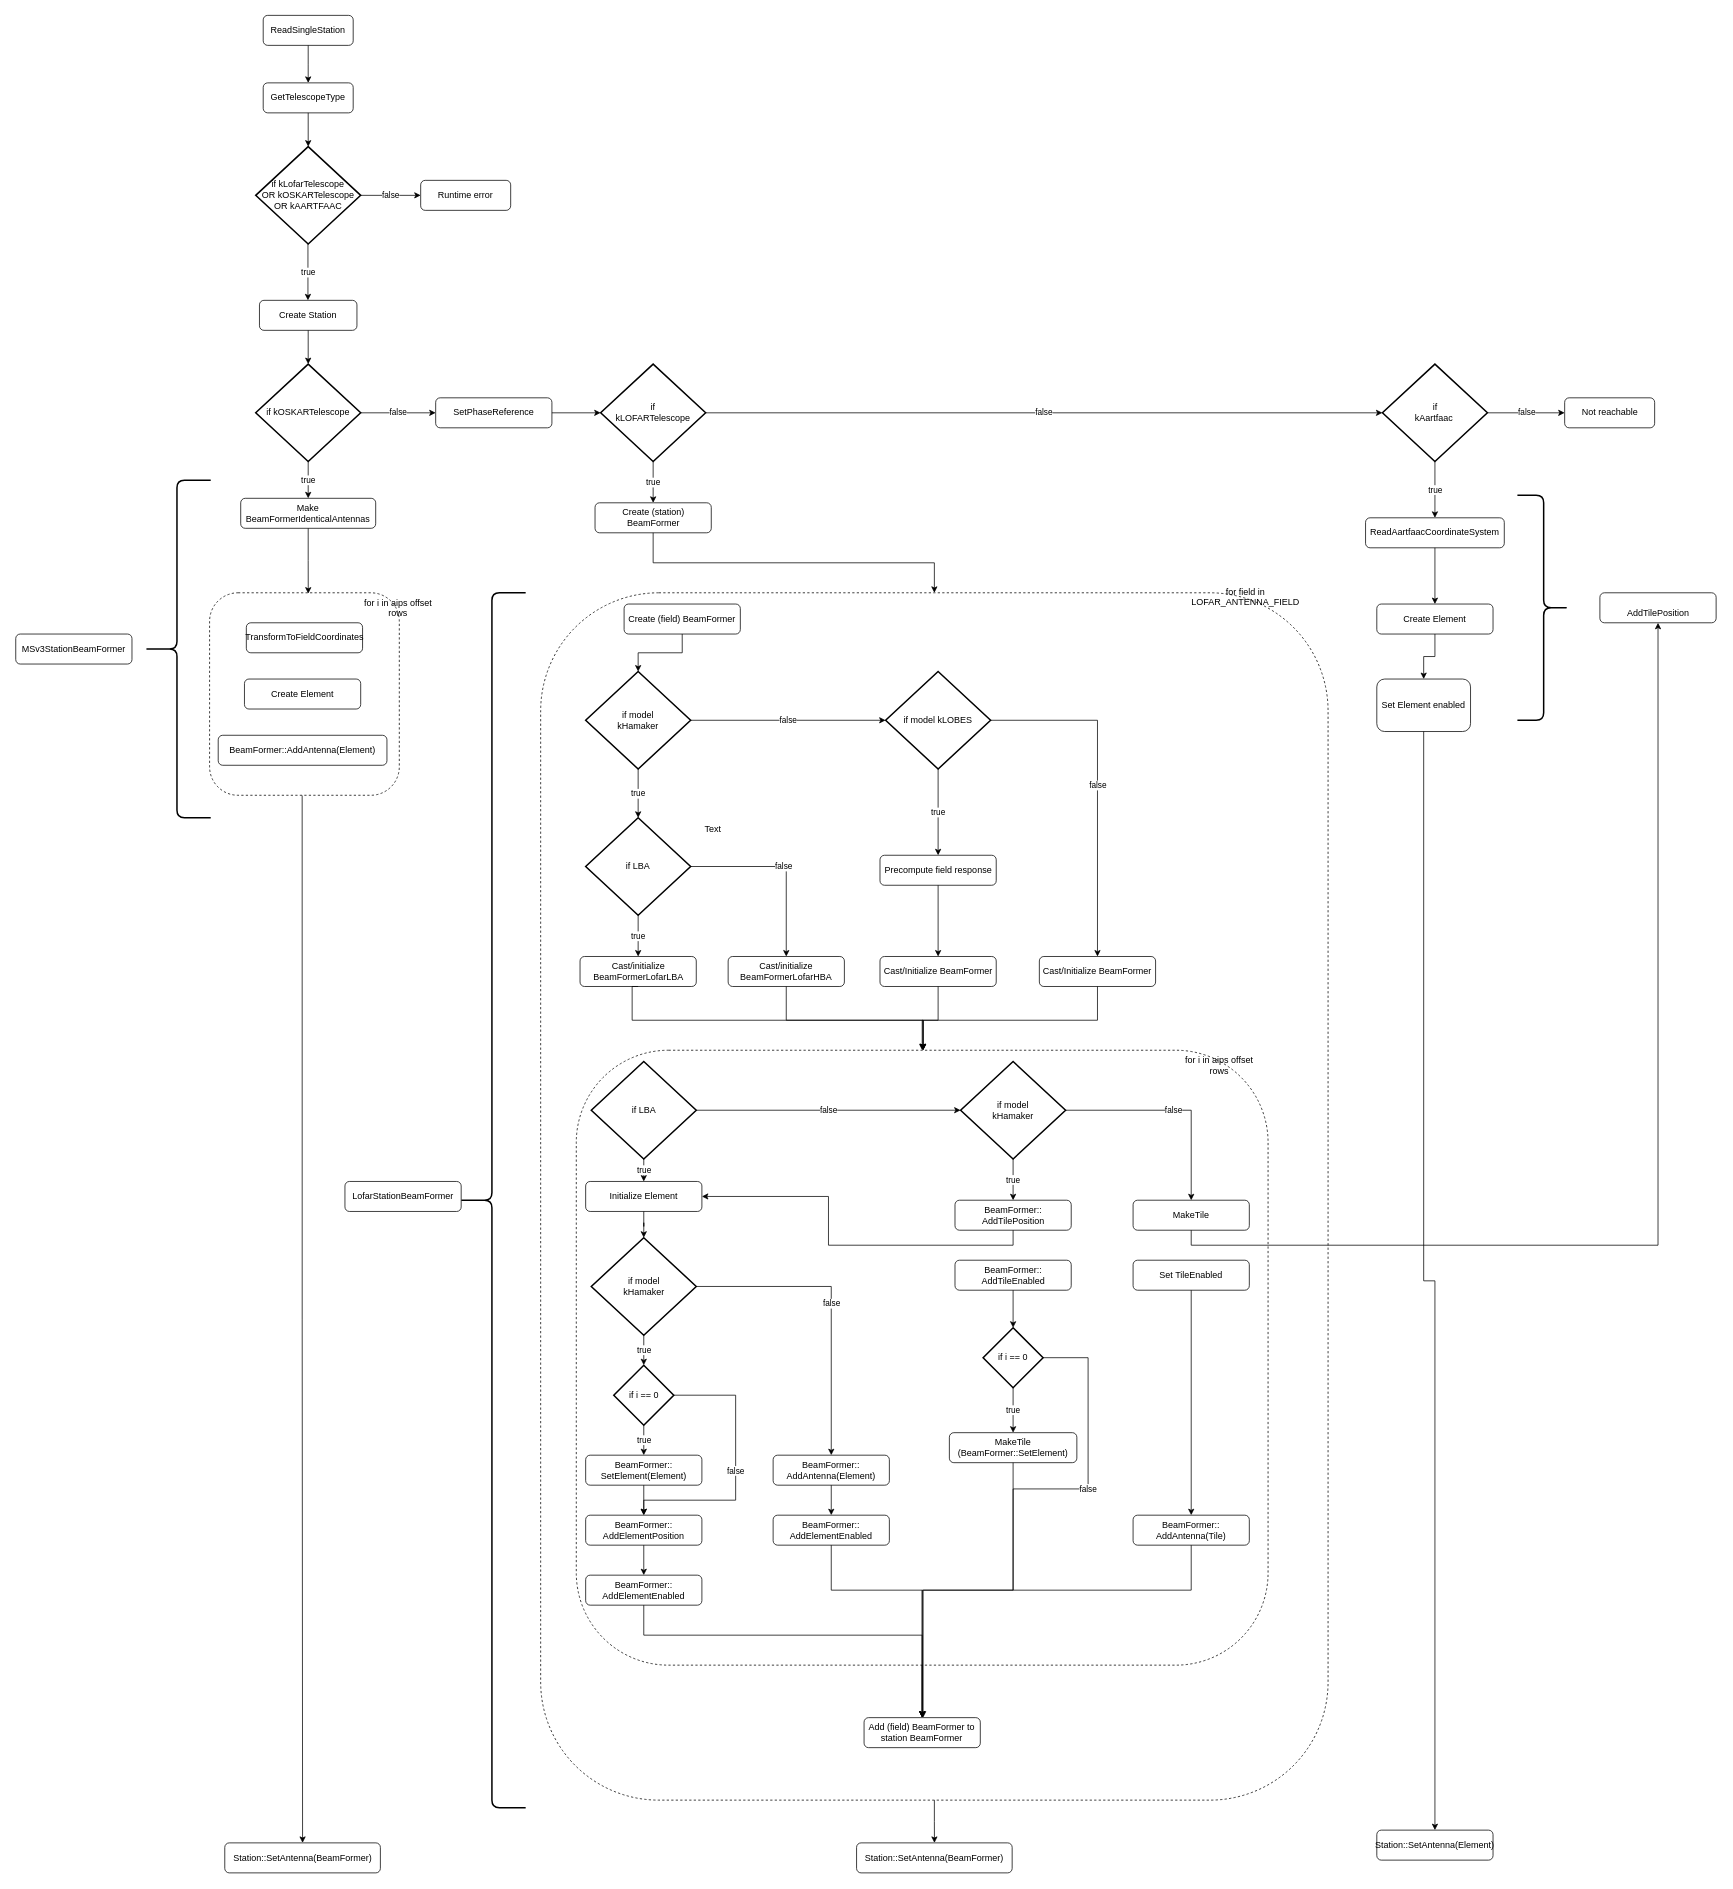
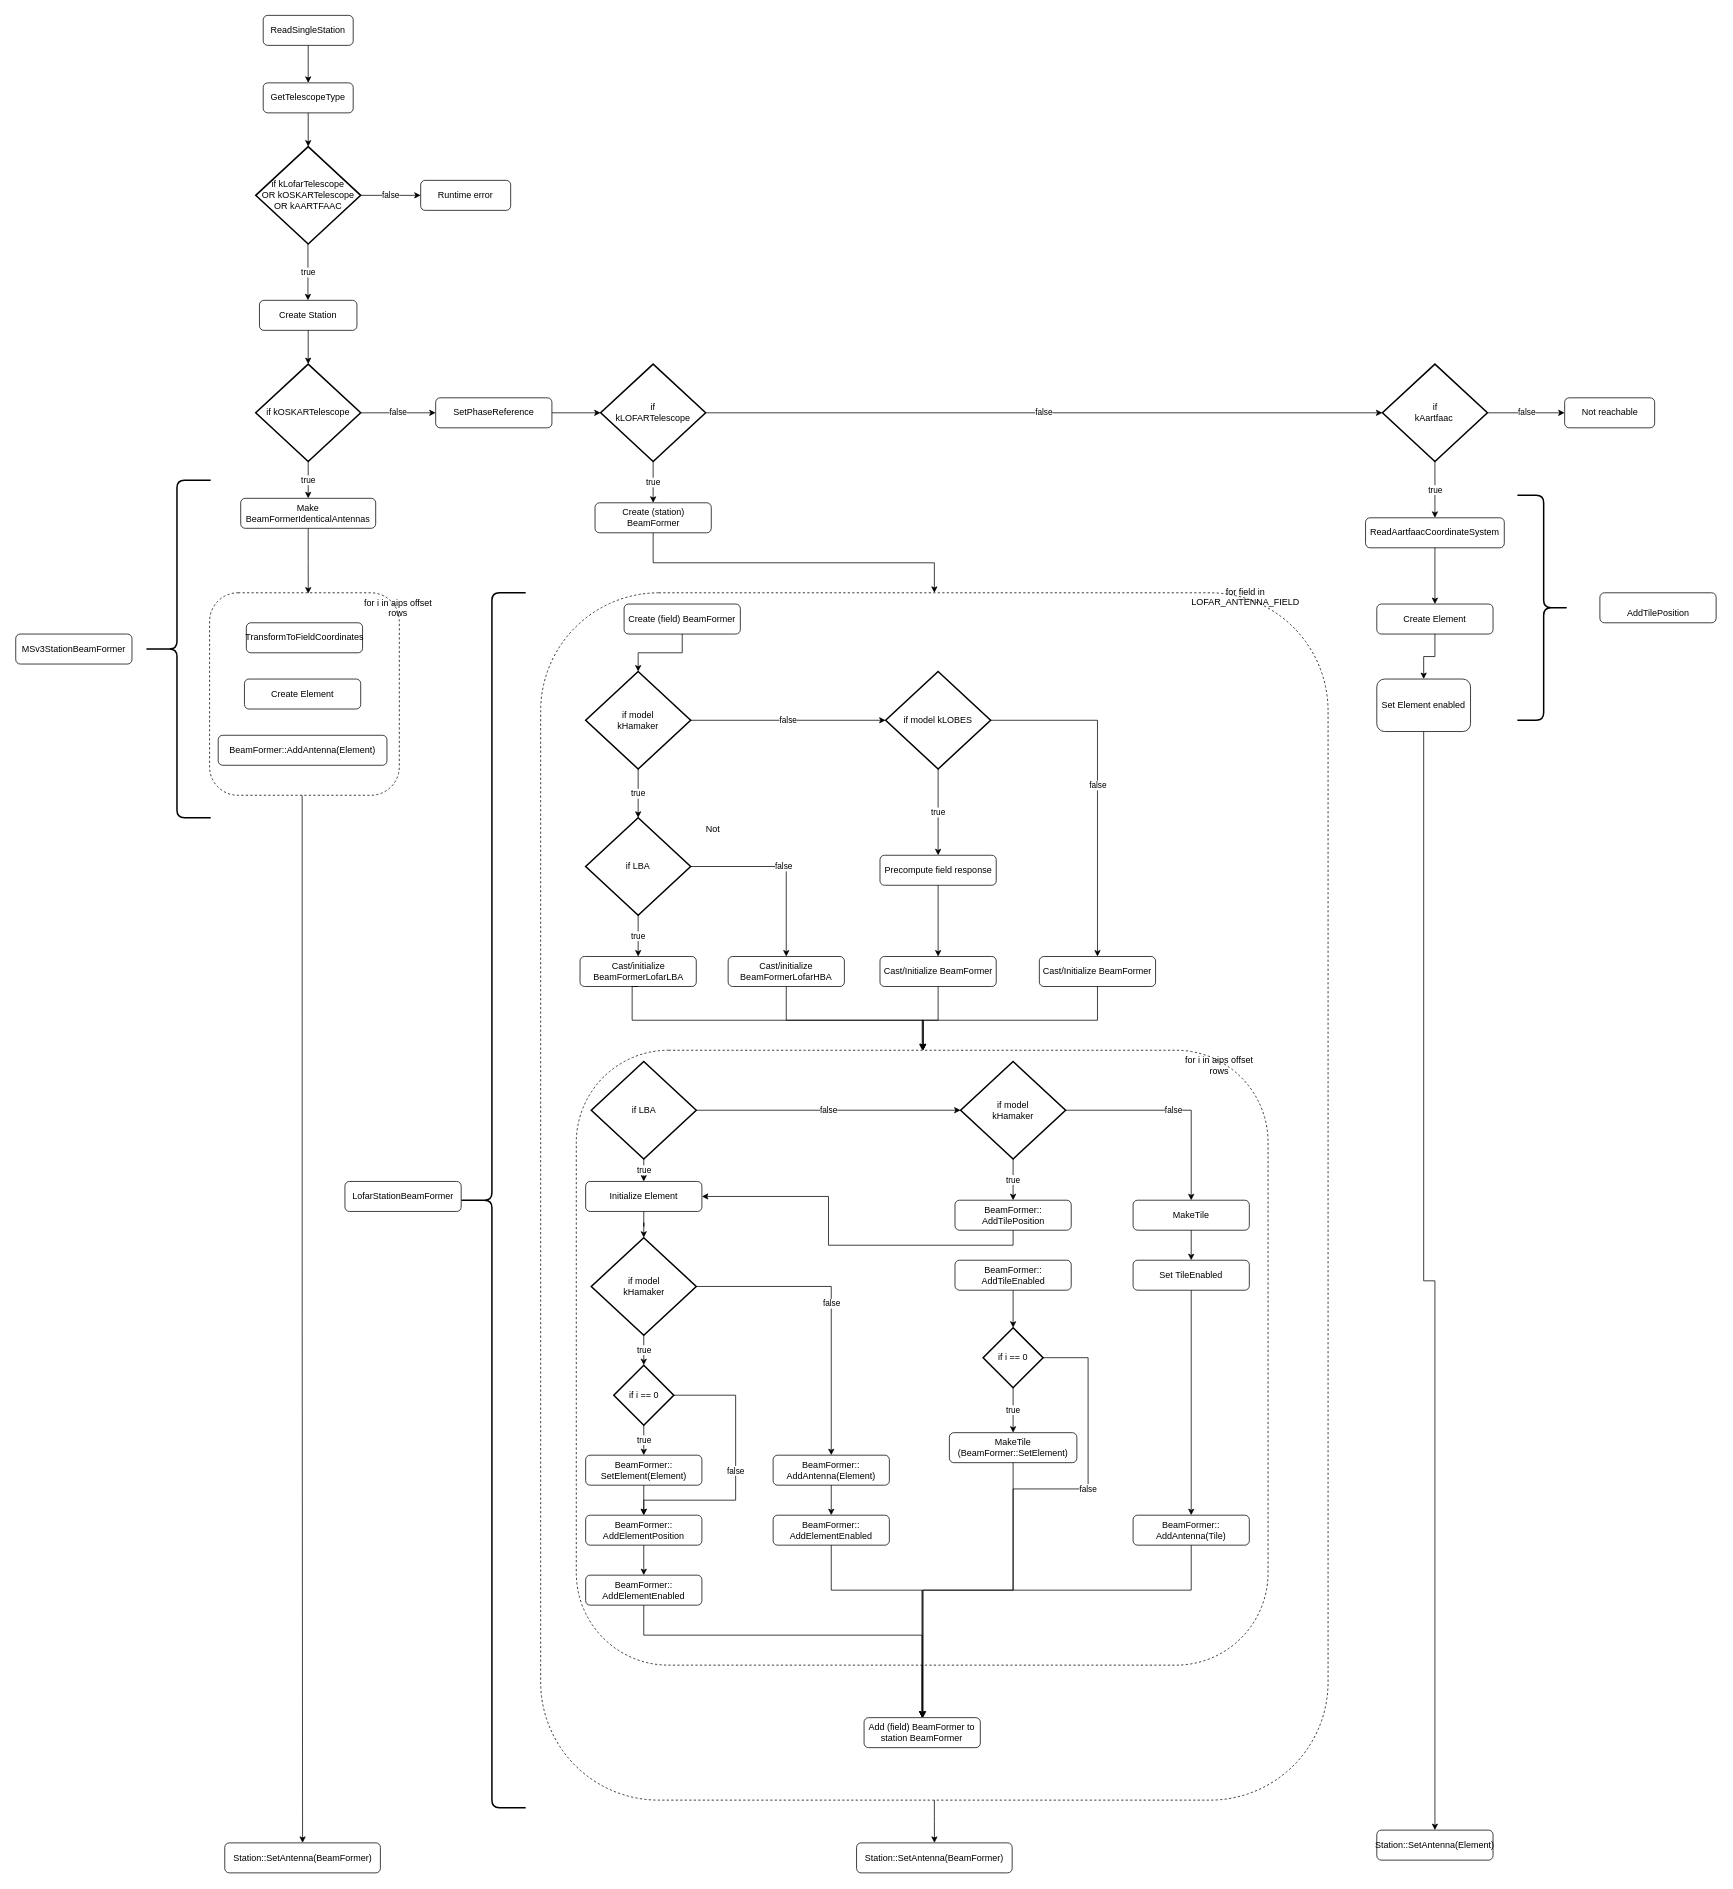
(713, 829) -> (713, 829)
(1425, 1245) -> (1191, 1250)
